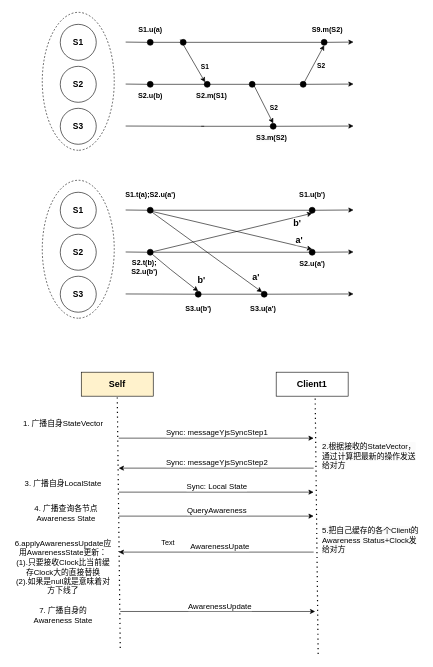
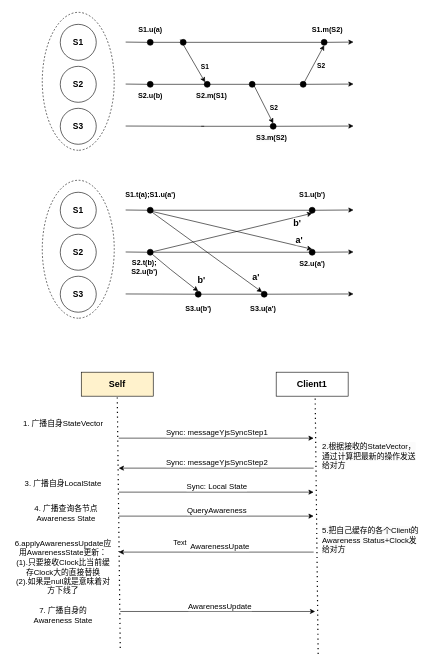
(328, 30) -> (328, 30)
(151, 195) -> (151, 195)
(168, 543) -> (180, 543)
